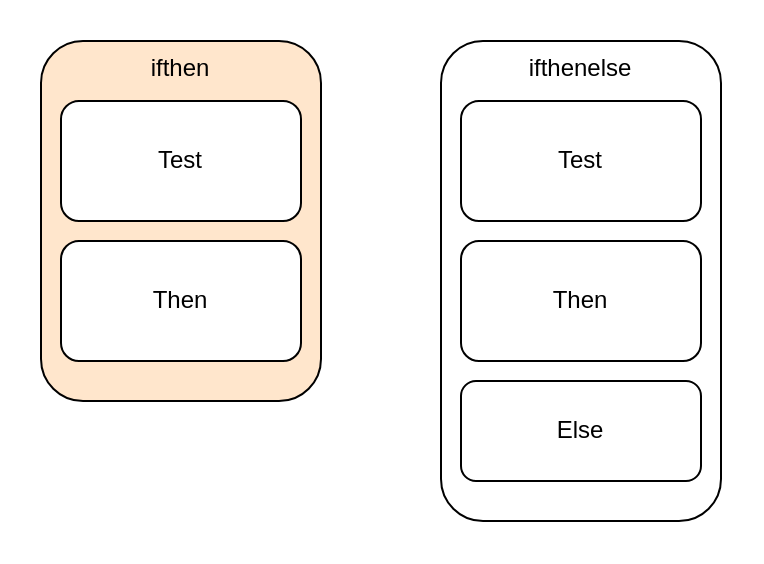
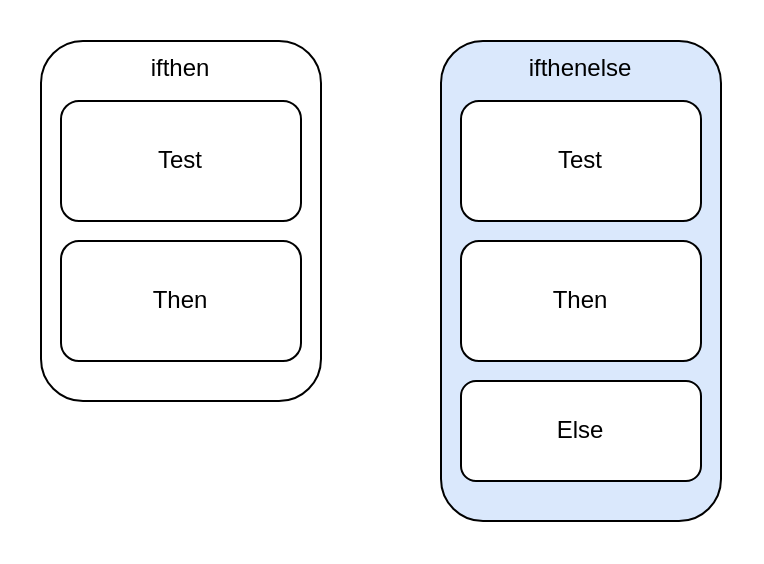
(181, 69) -> (181, 69)
(581, 69) -> (581, 69)
